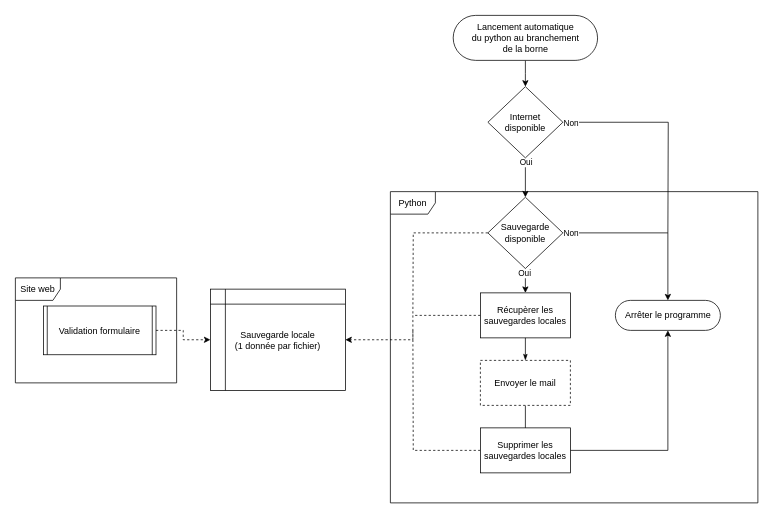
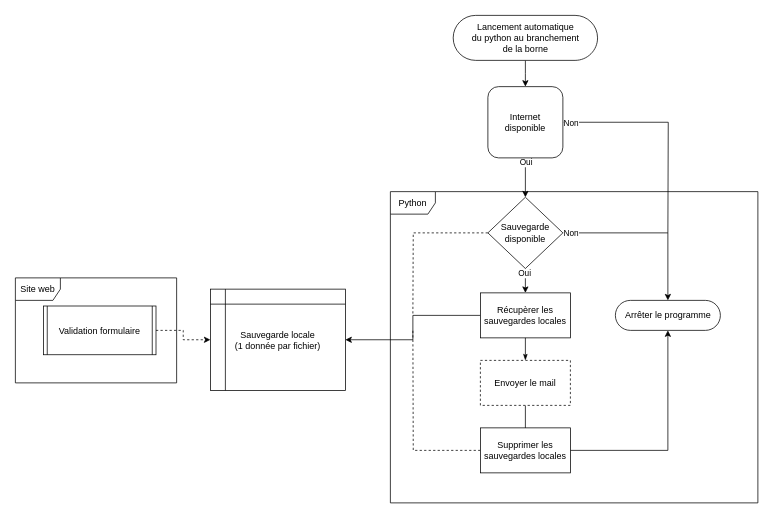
(525, 122) -> (525, 122)
(440, 315) -> (440, 315)
